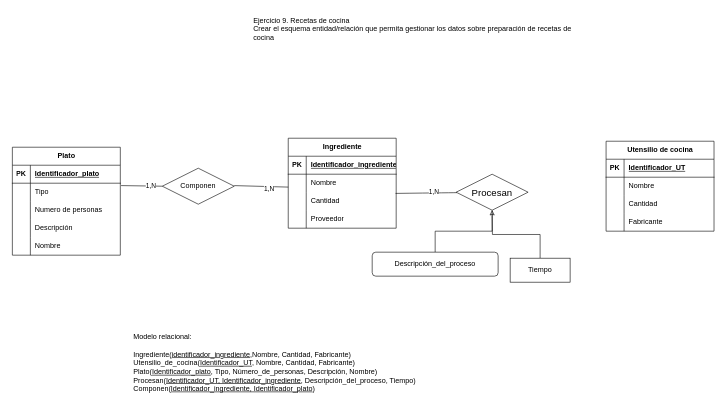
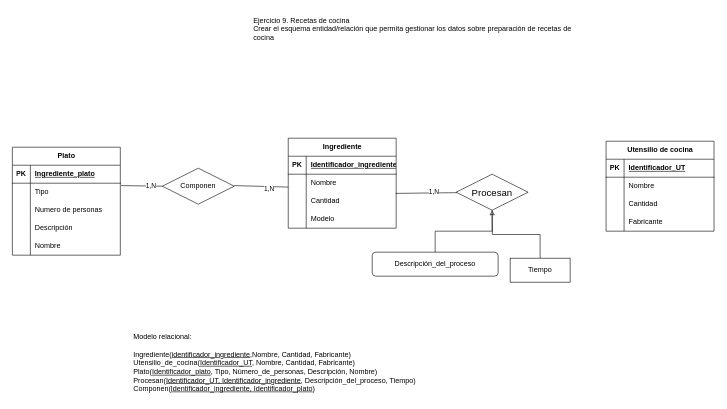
(71, 174) -> (68, 174)
(329, 219) -> (322, 219)
